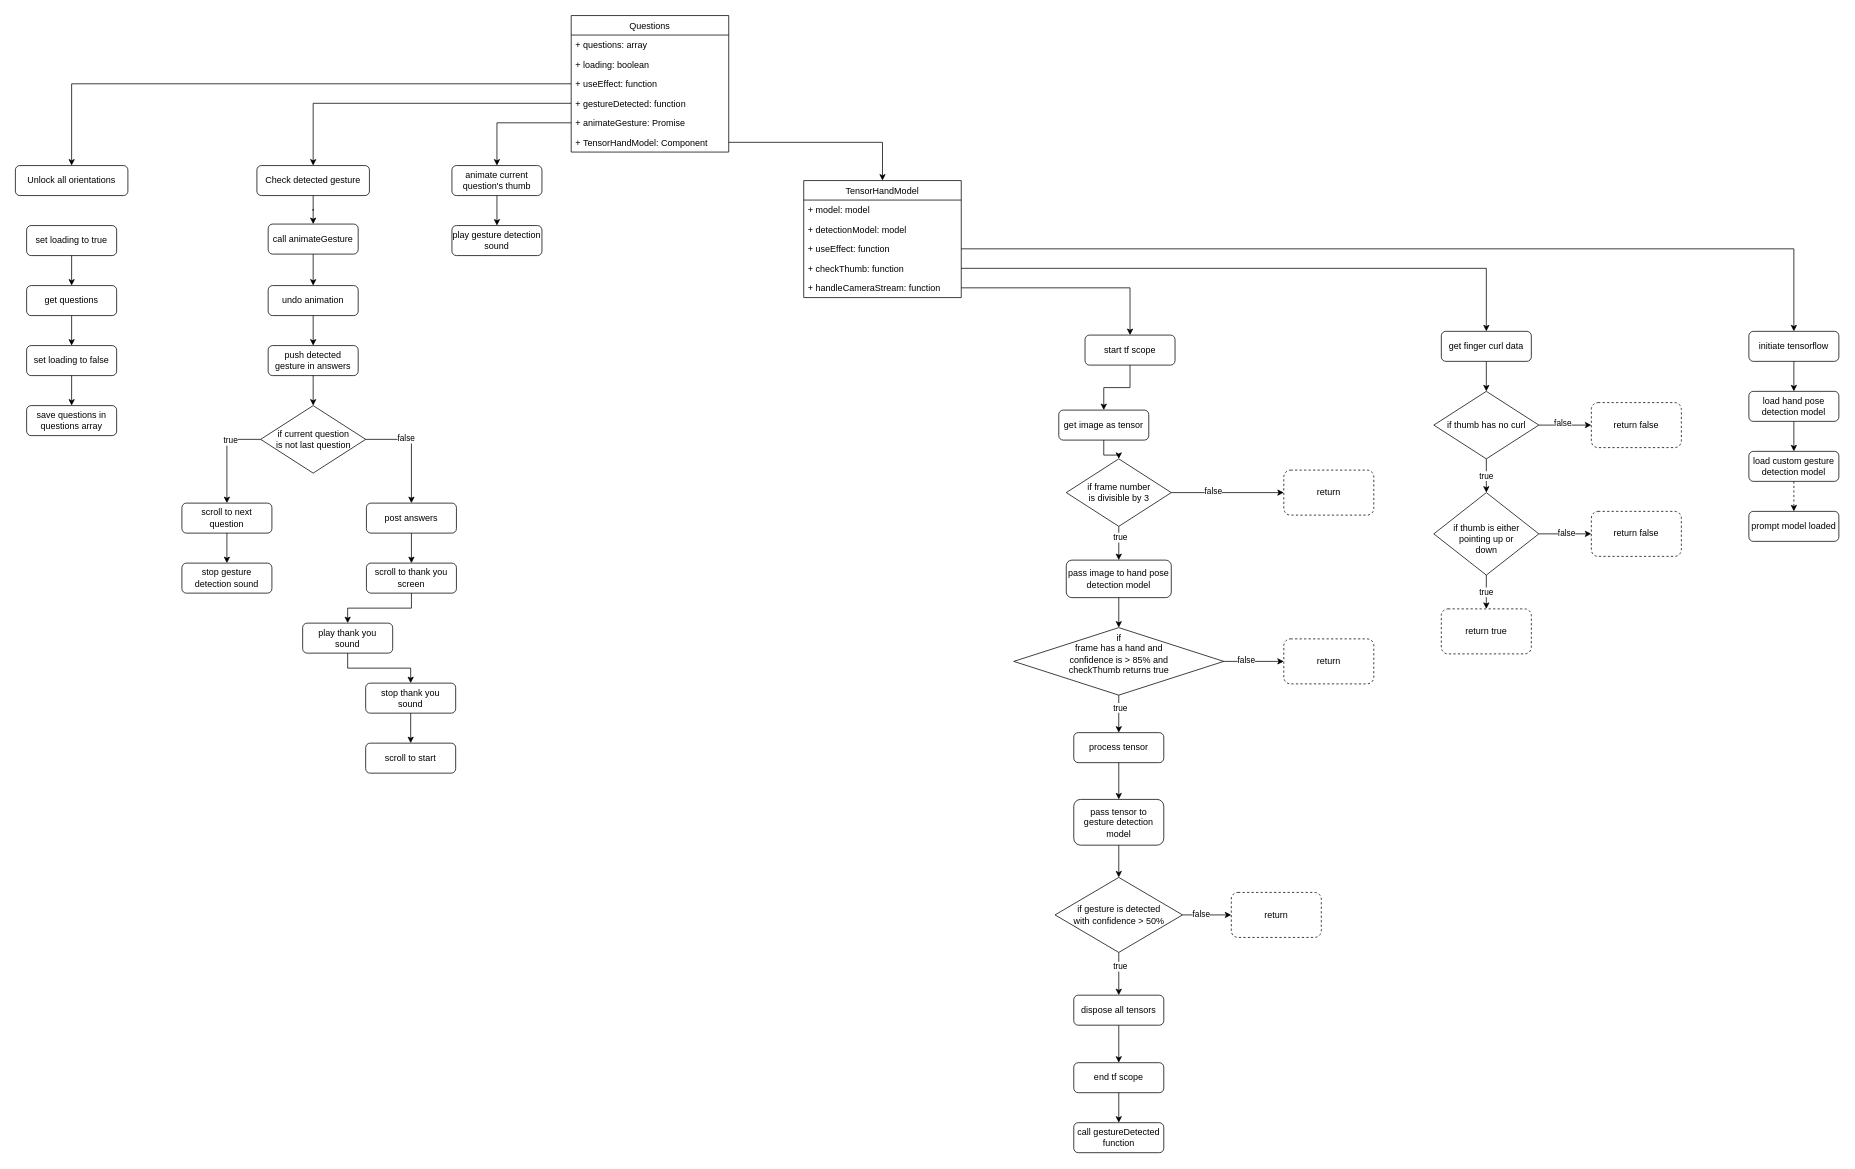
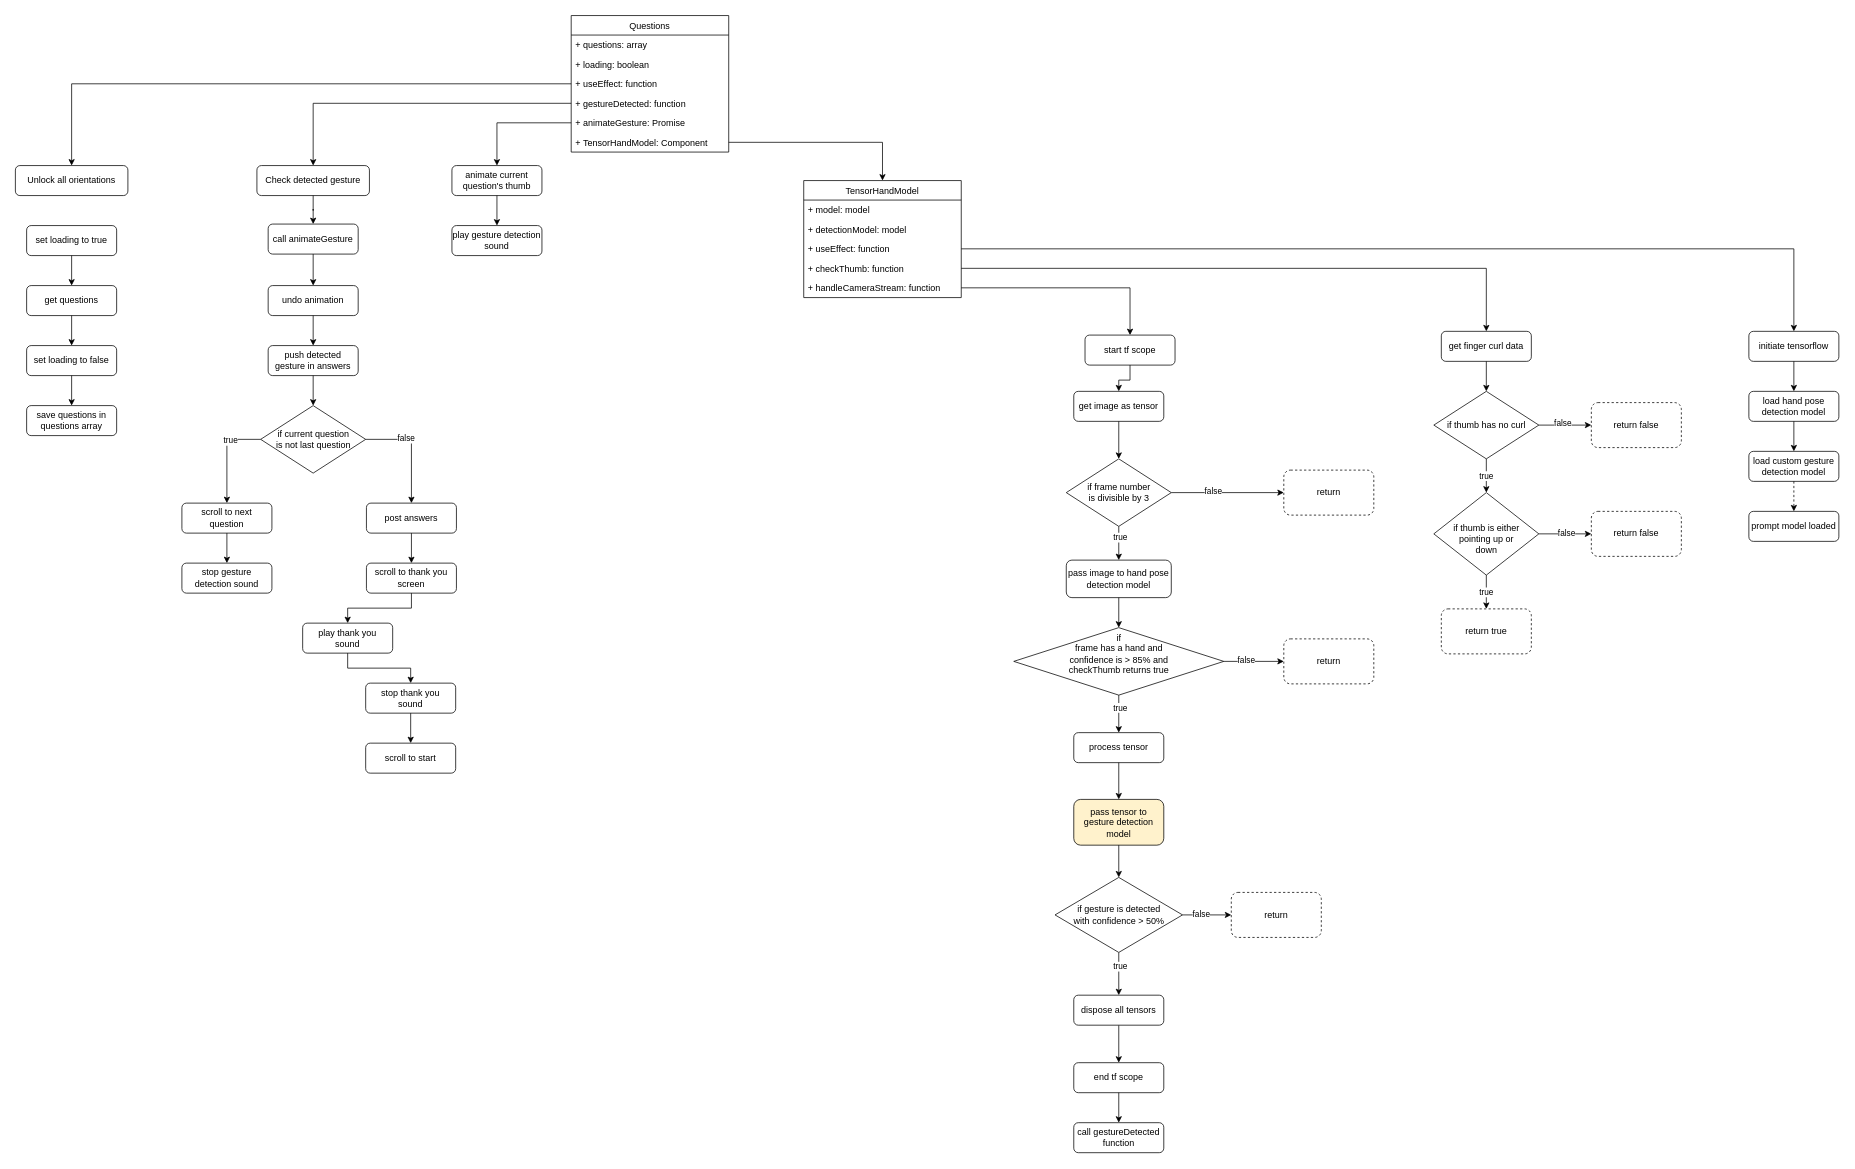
(1104, 425) -> (1119, 406)
(1119, 822) -> (1119, 822)
